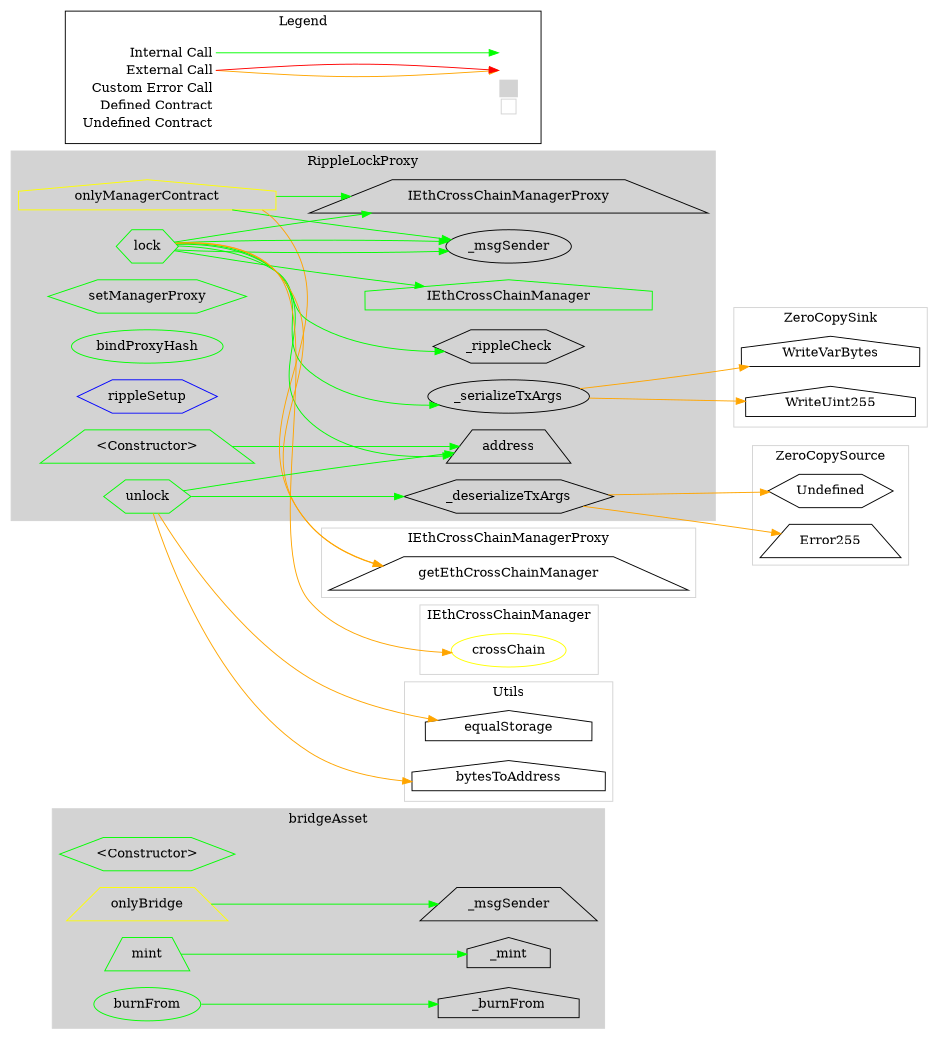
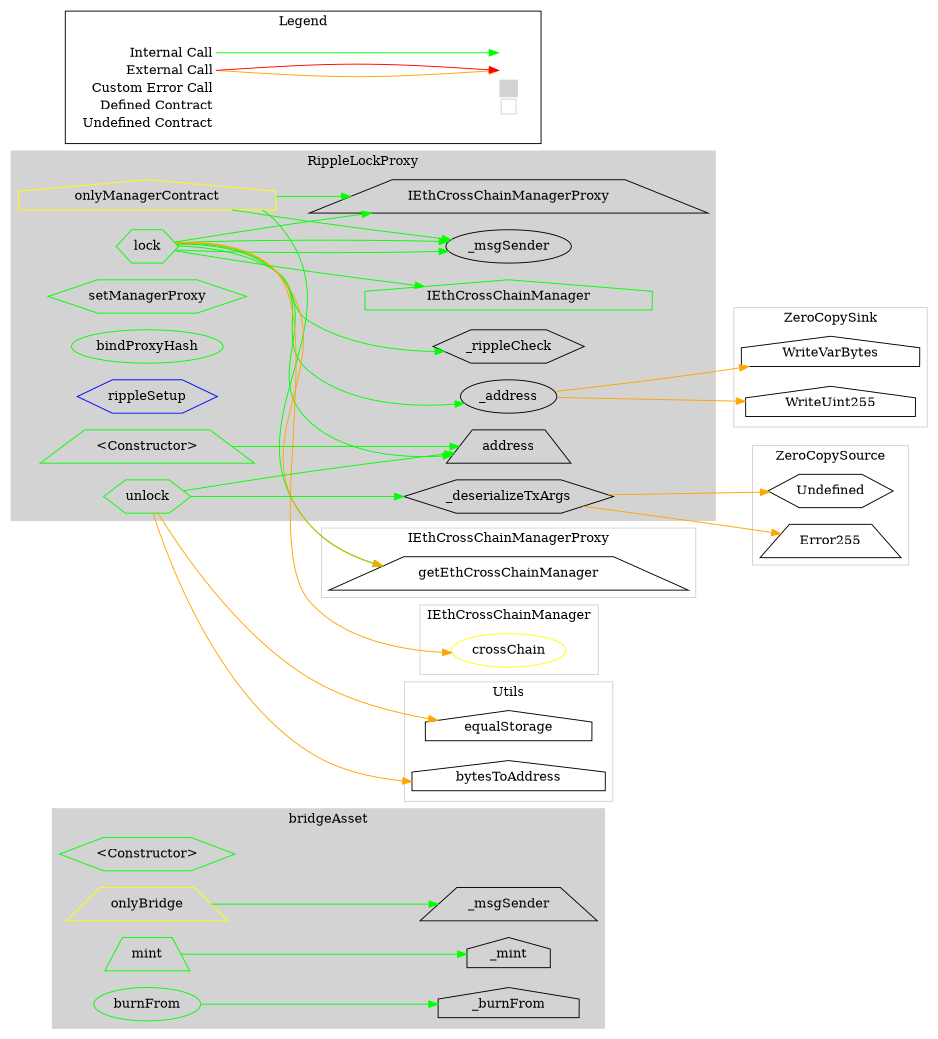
(509, 396) -> (509, 396)
(286, 401) -> (286, 401)
